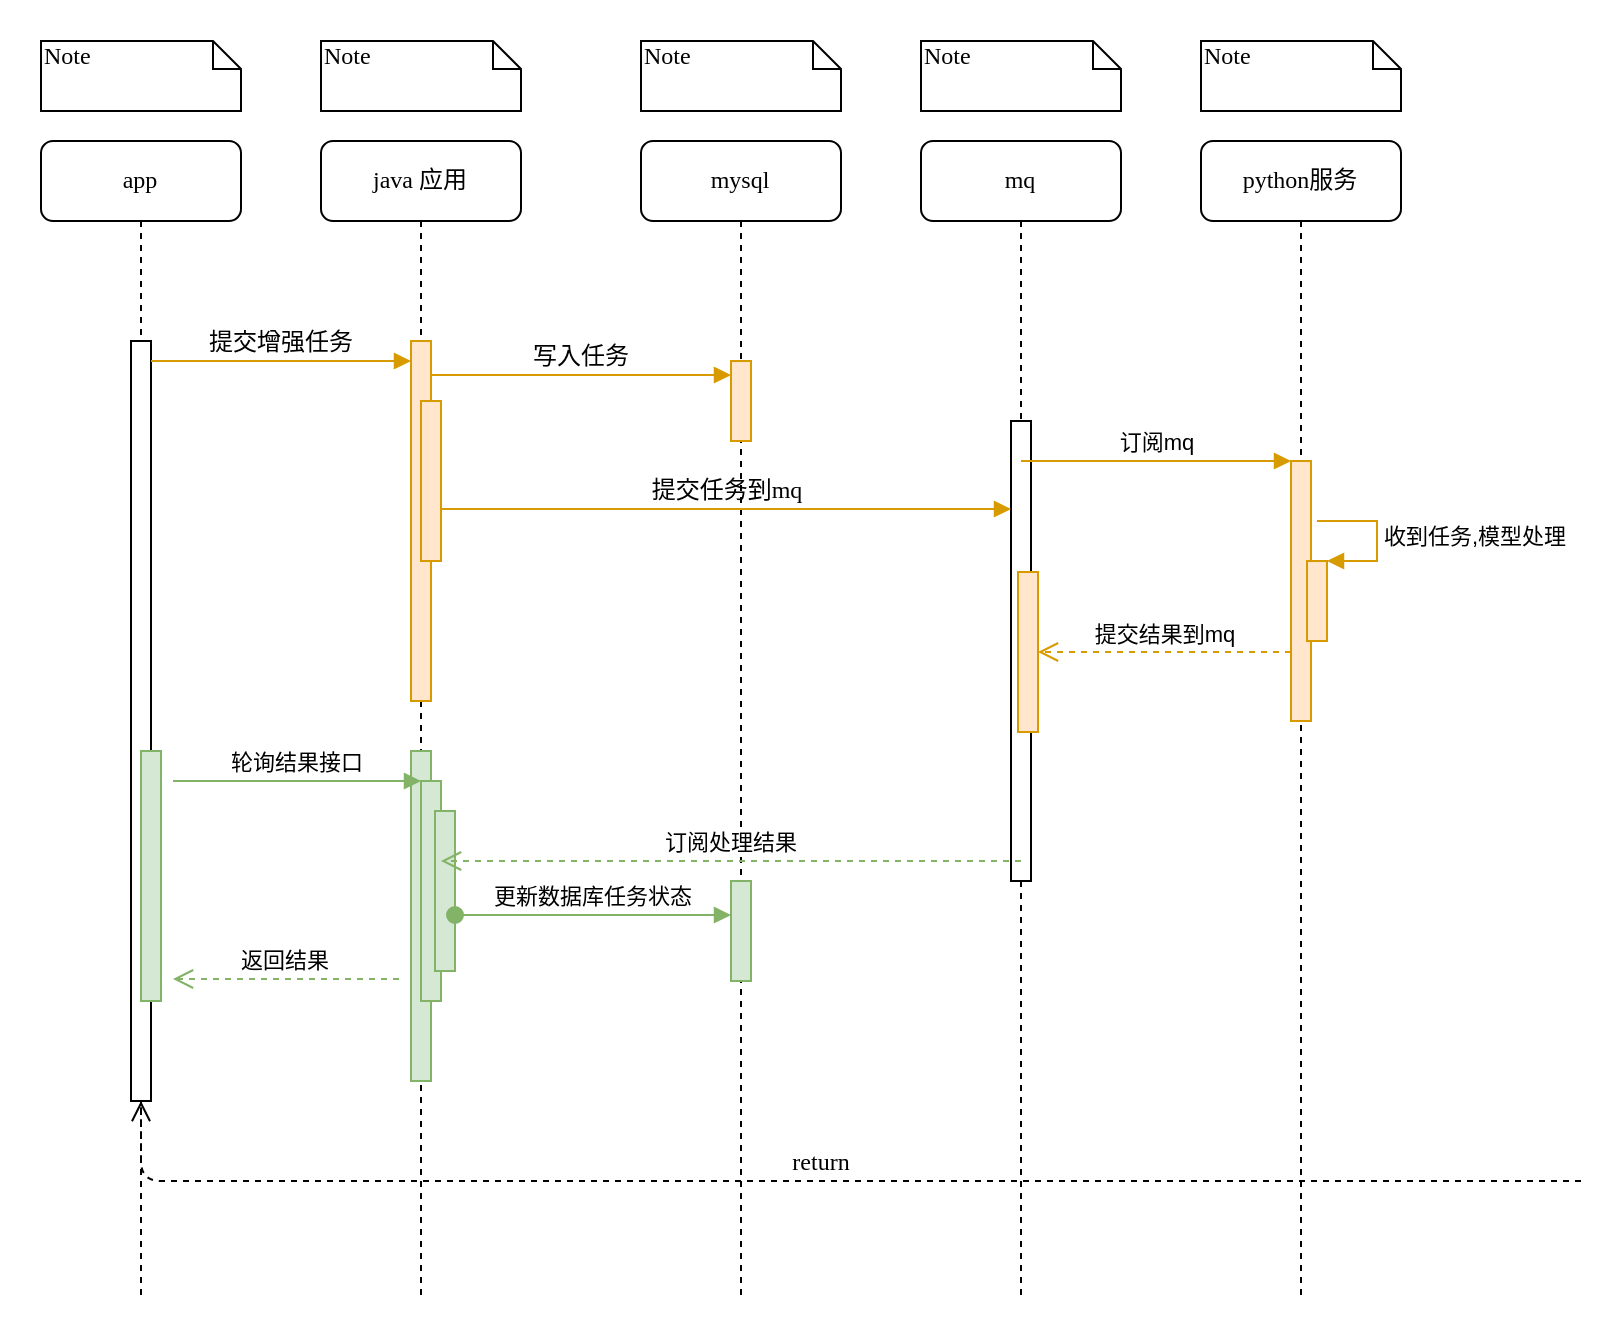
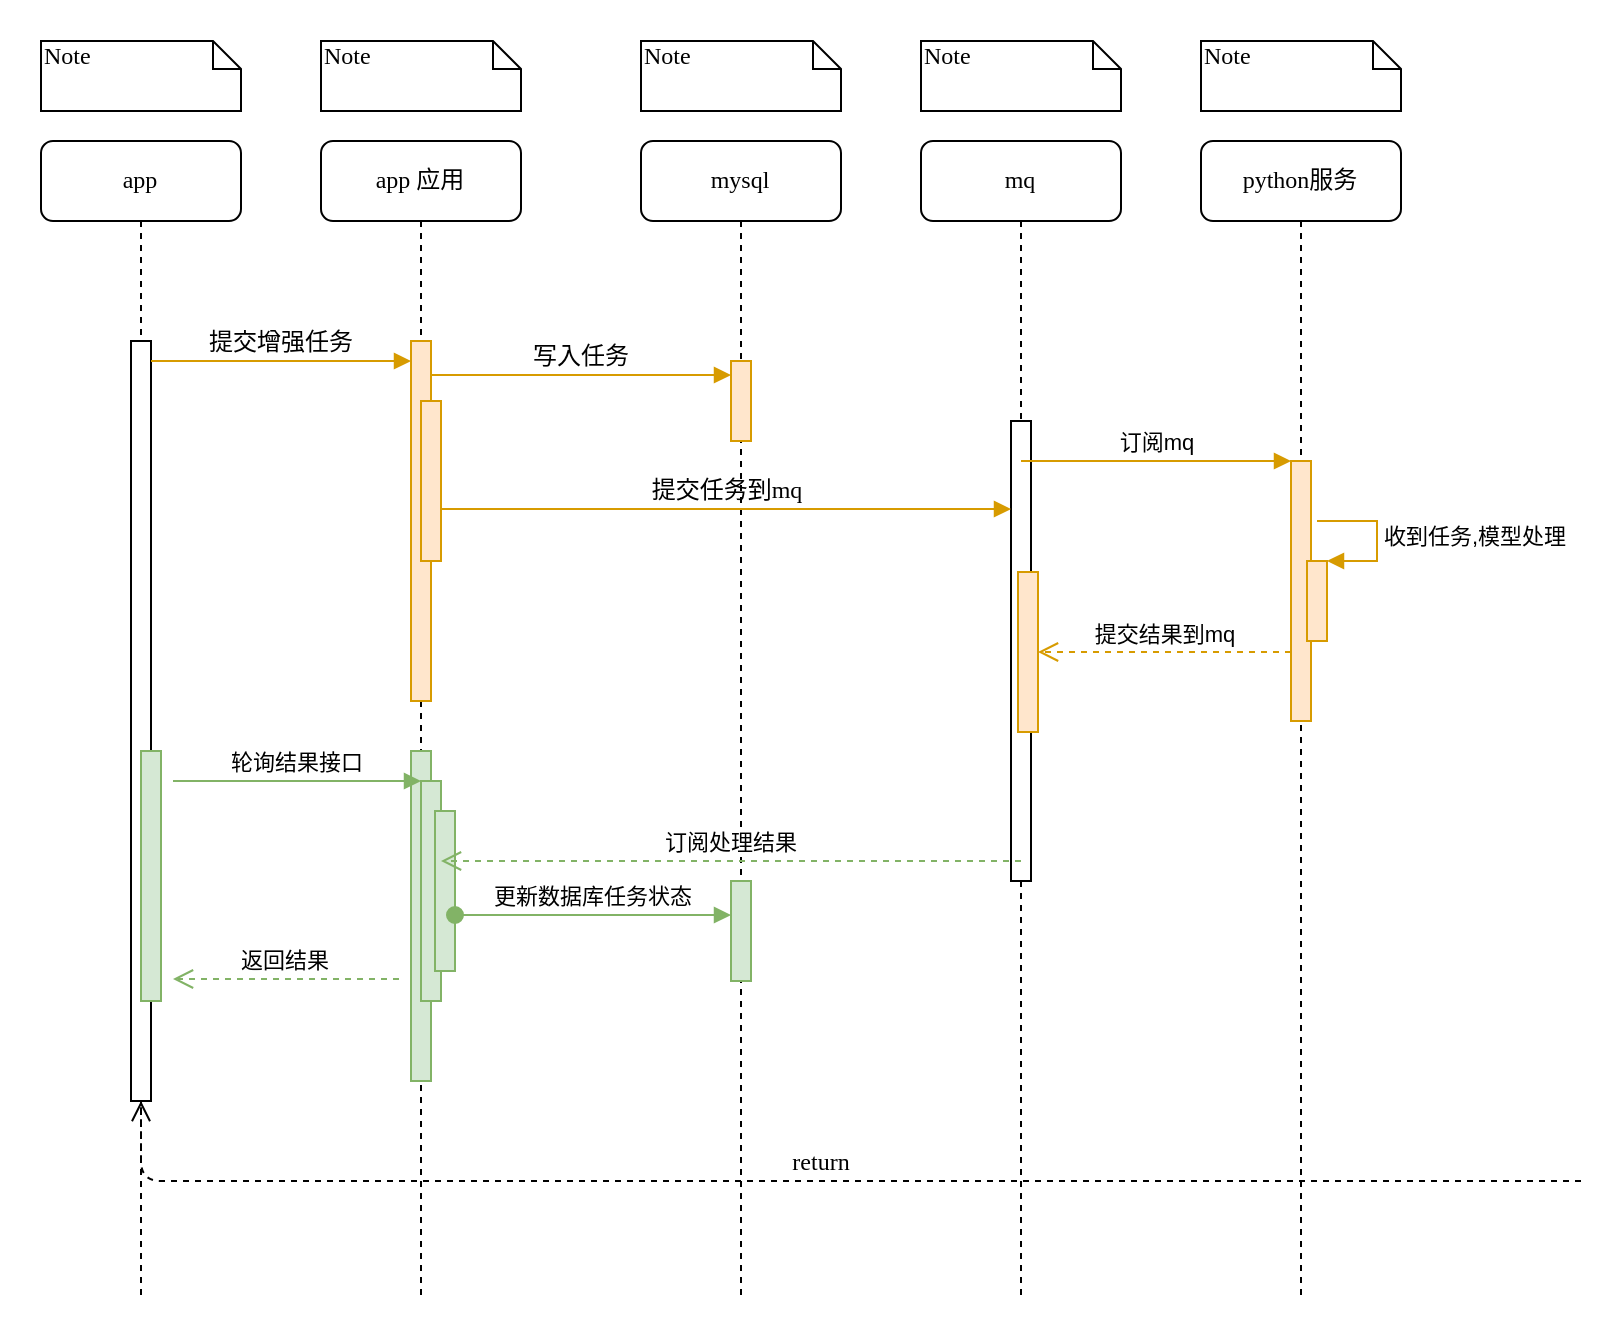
(421, 181) -> (421, 181)
